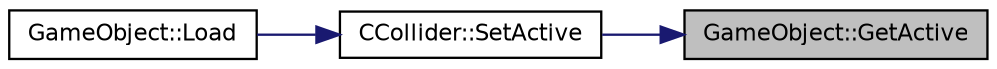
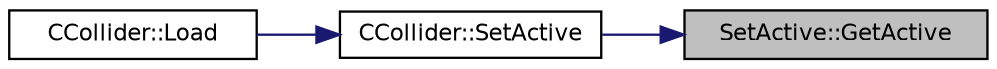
(133, 35) -> (133, 35)
(836, 35) -> (836, 35)
